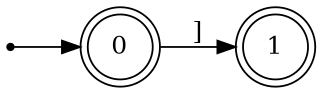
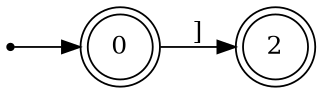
(276, 47) -> (276, 47)
